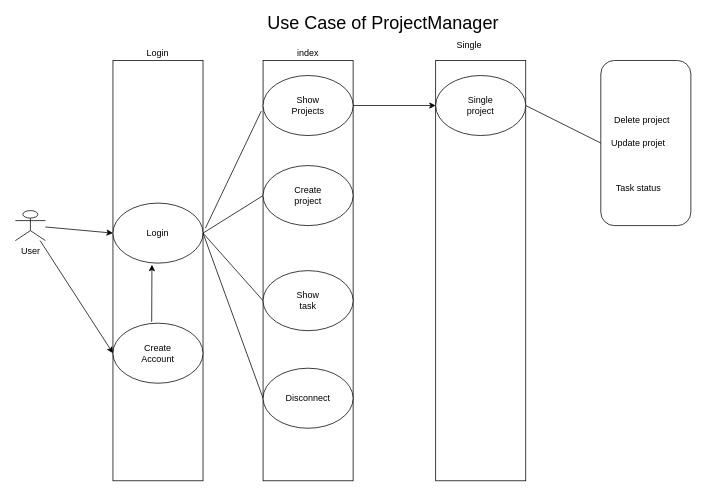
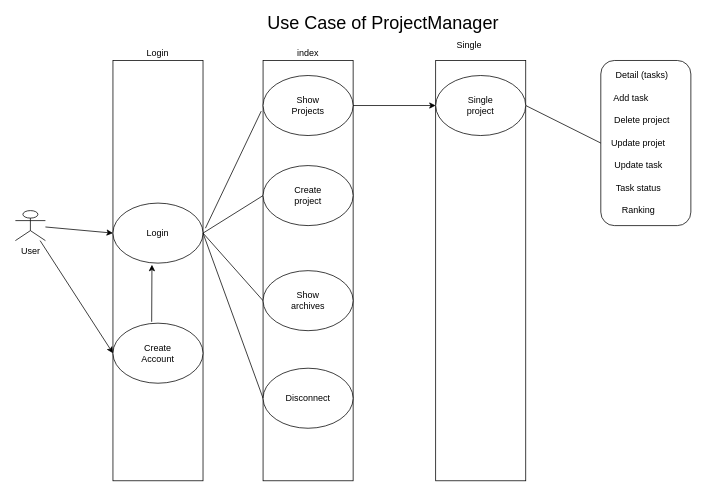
none -> (642, 75)
none -> (630, 98)
none -> (638, 165)
none -> (638, 210)
(308, 300) -> (308, 300)
